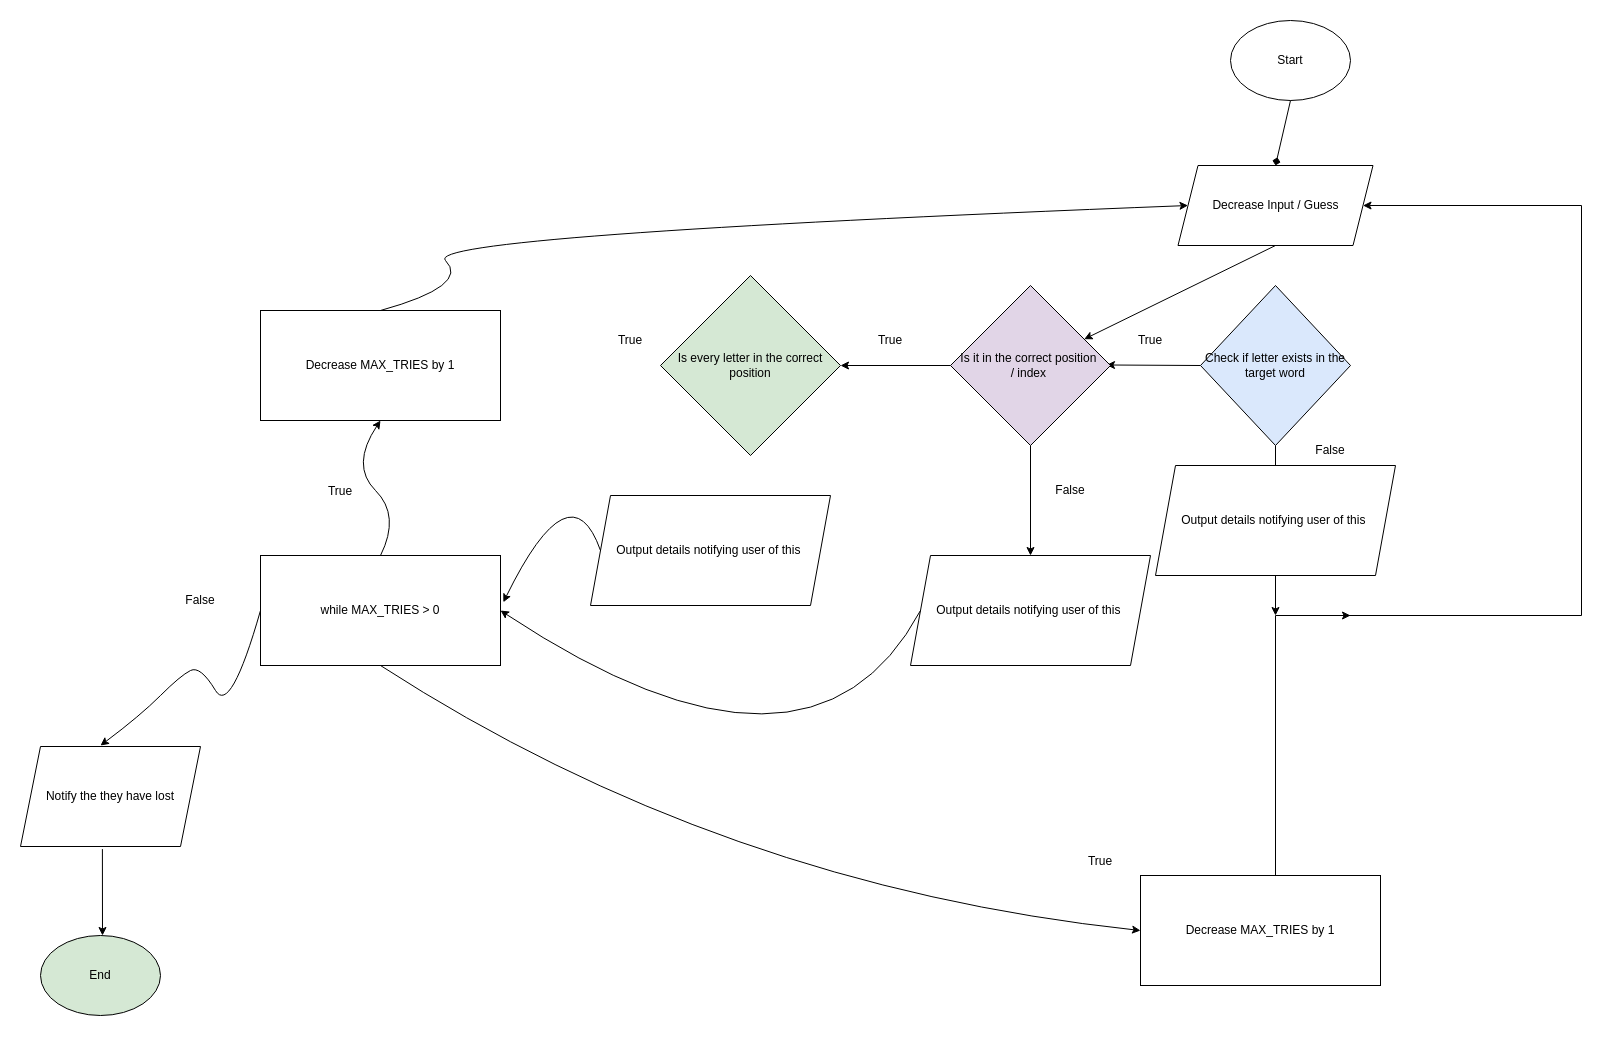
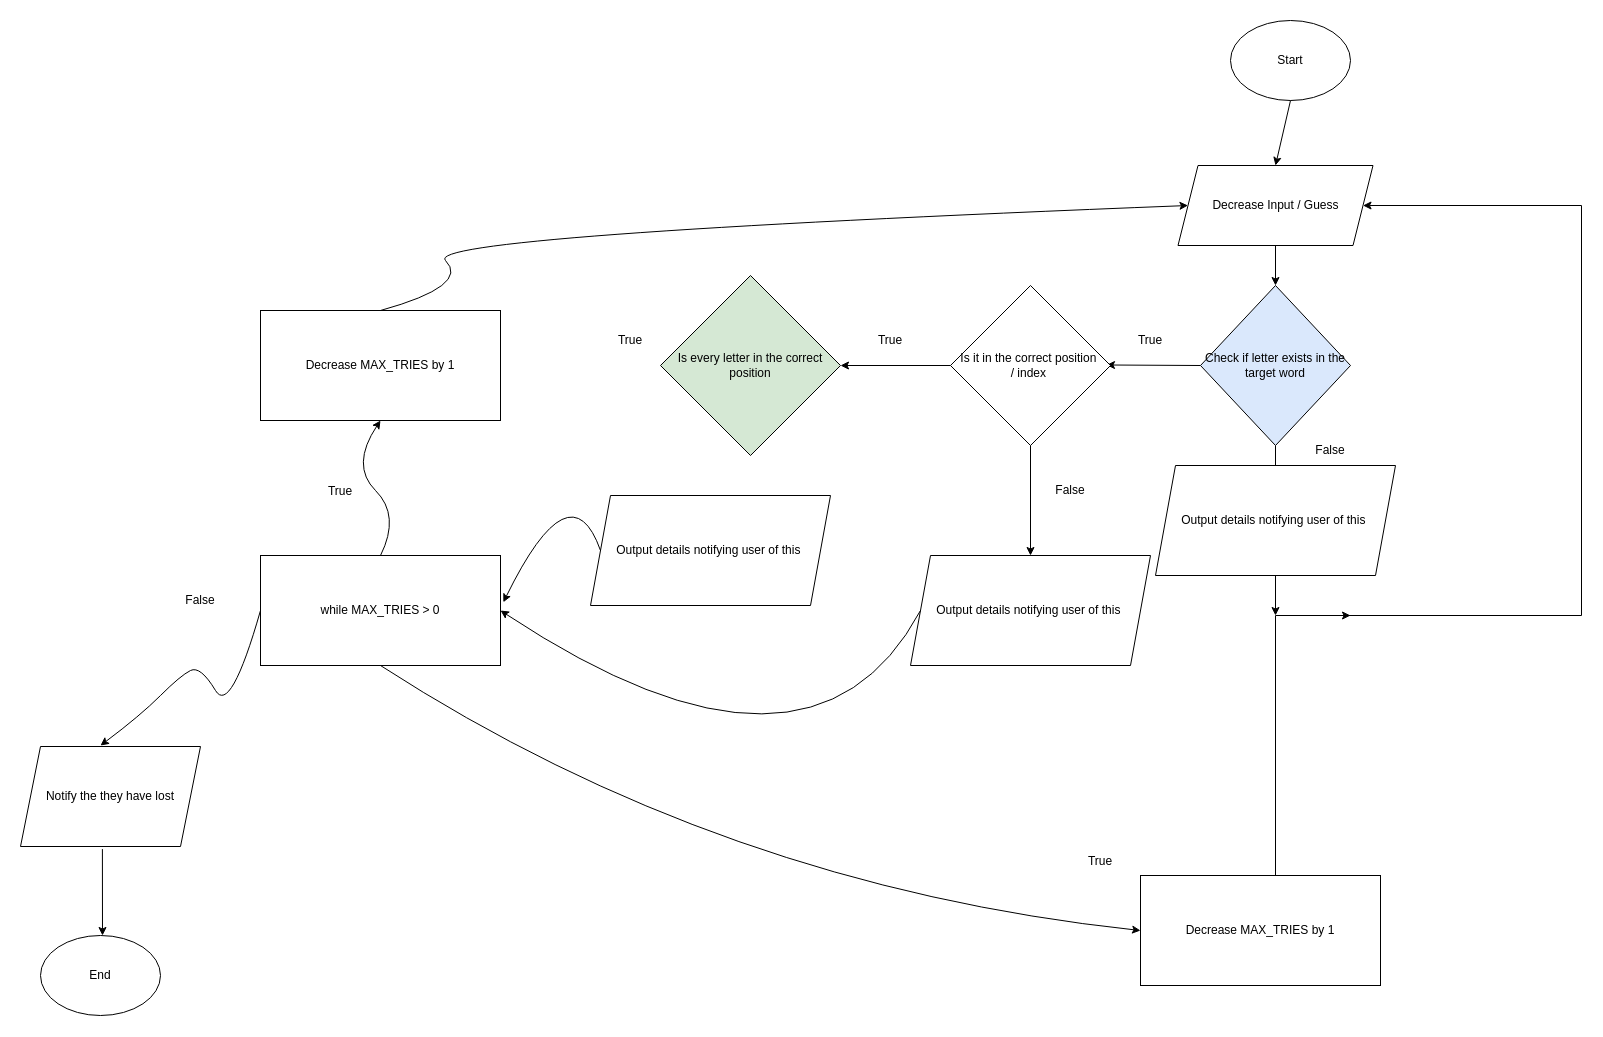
(1277, 157) -> (1277, 157)
(1183, 291) -> (1276, 262)
(1031, 366) -> (1031, 366)
(101, 976) -> (101, 976)
